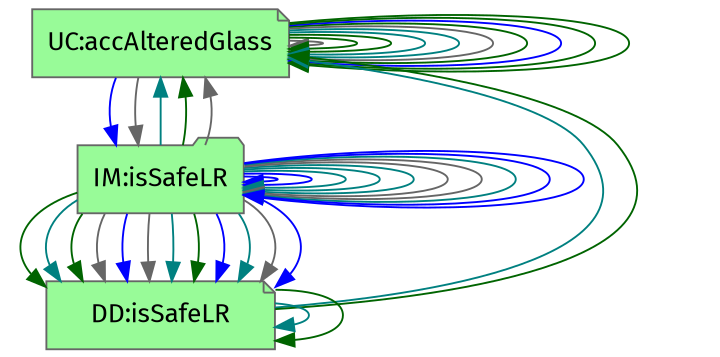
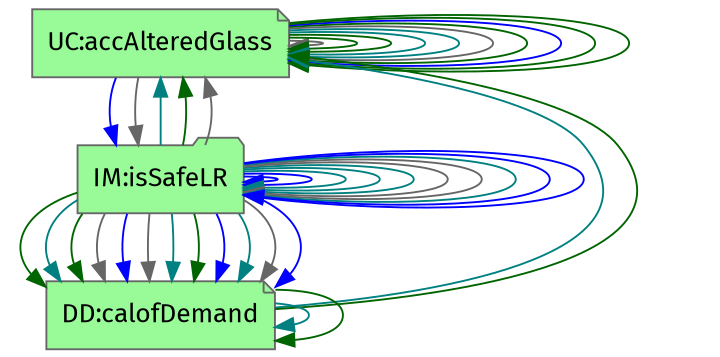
(161, 315) -> (161, 315)
